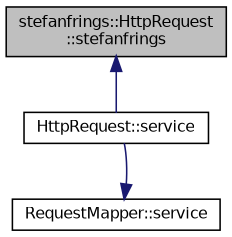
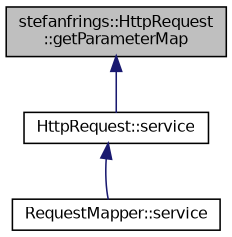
(116, 32) -> (116, 32)
(127, 164) -> (106, 179)
